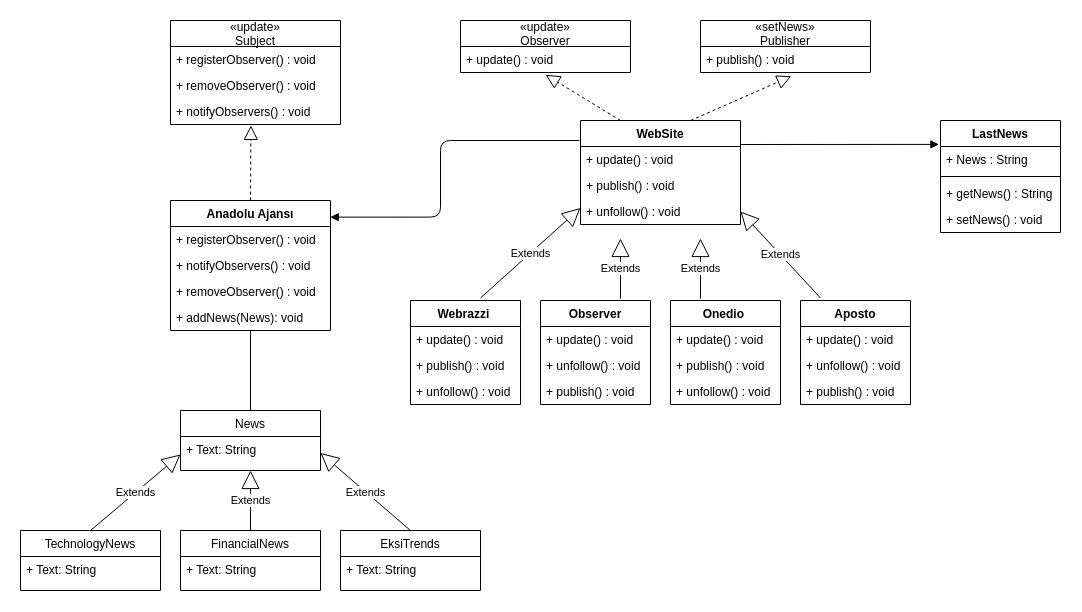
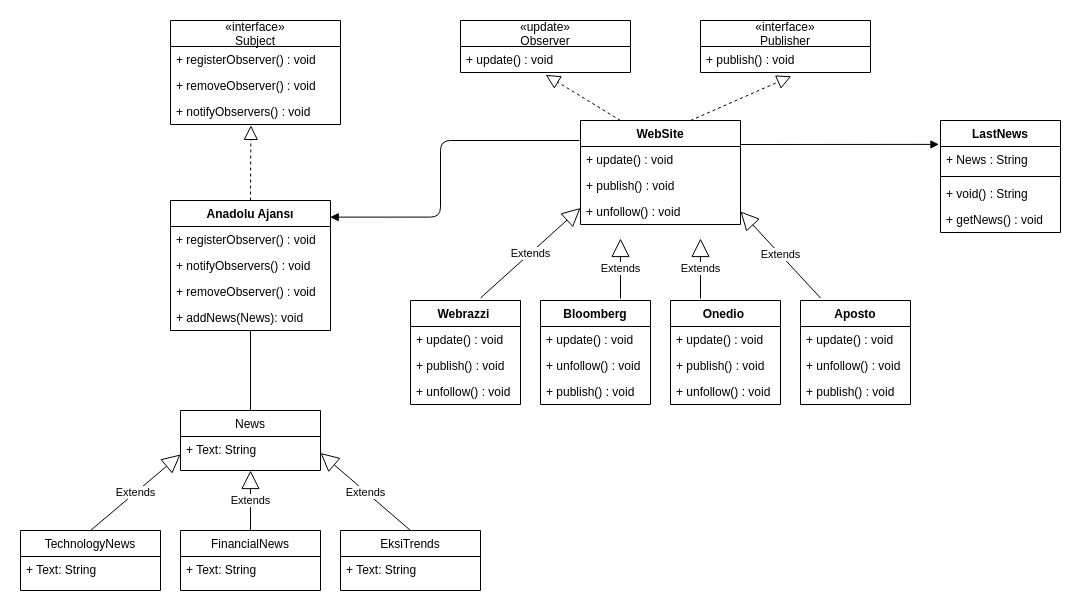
(255, 27) -> (255, 27)
(785, 27) -> (785, 27)
(1005, 194) -> (994, 194)
(999, 220) -> (999, 220)
(595, 314) -> (595, 314)
